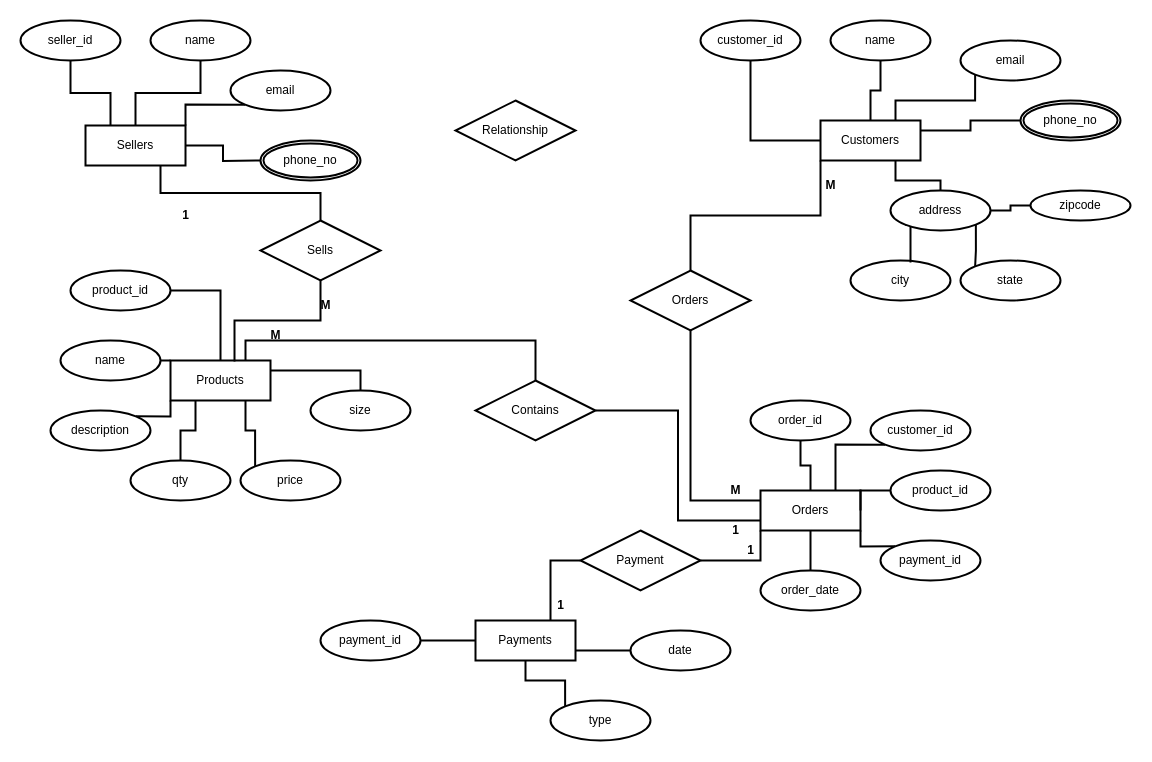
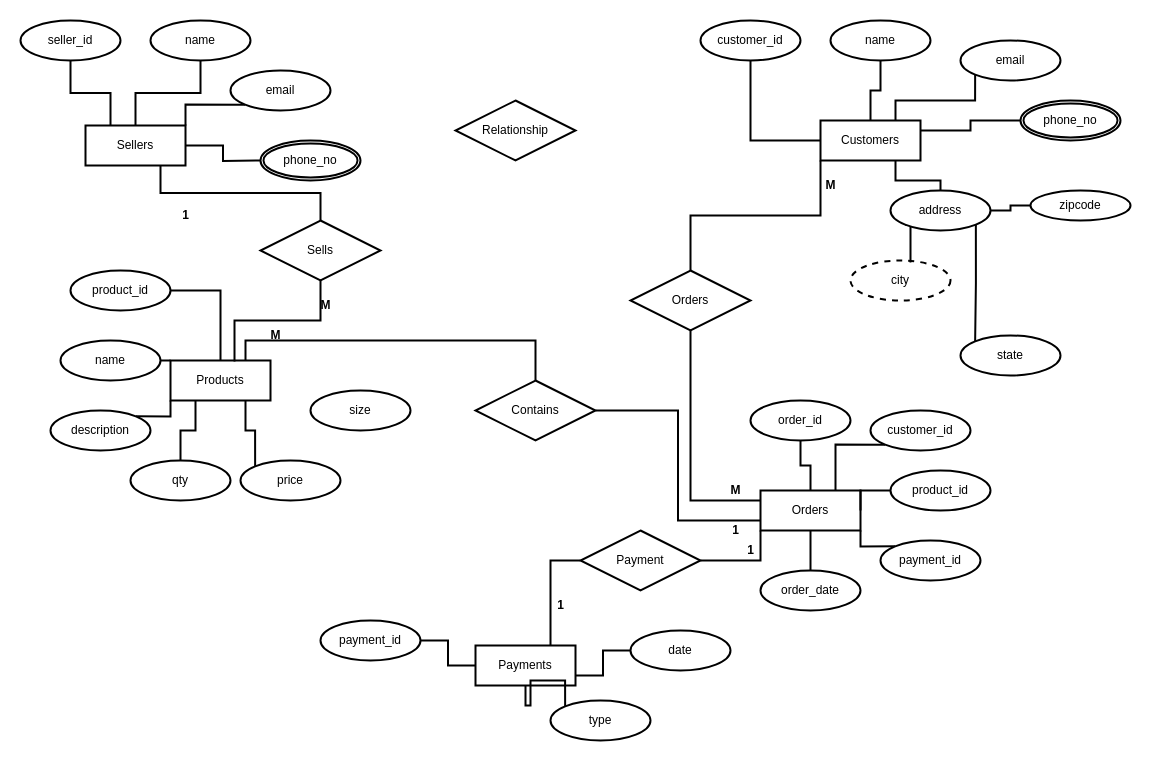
(901, 281) -> (901, 281)
(1011, 281) -> (1011, 356)
(326, 371) -> none
(526, 641) -> (526, 666)
